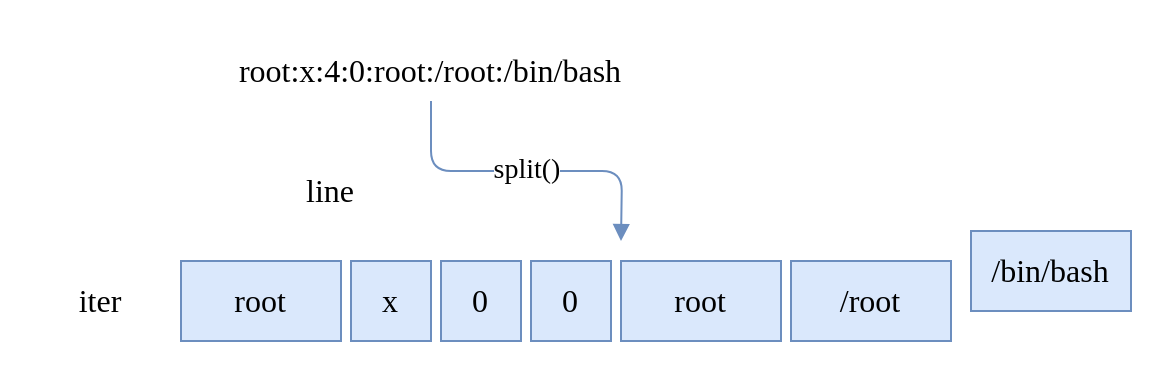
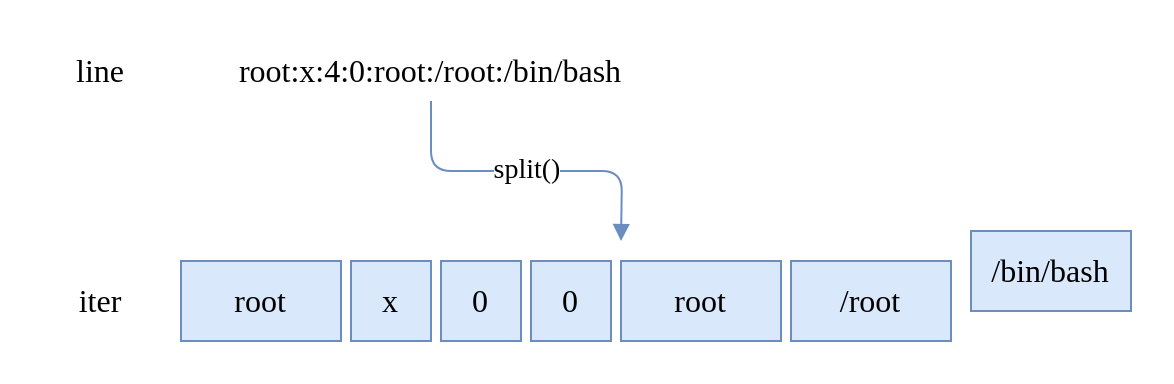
(331, 191) -> (101, 71)
